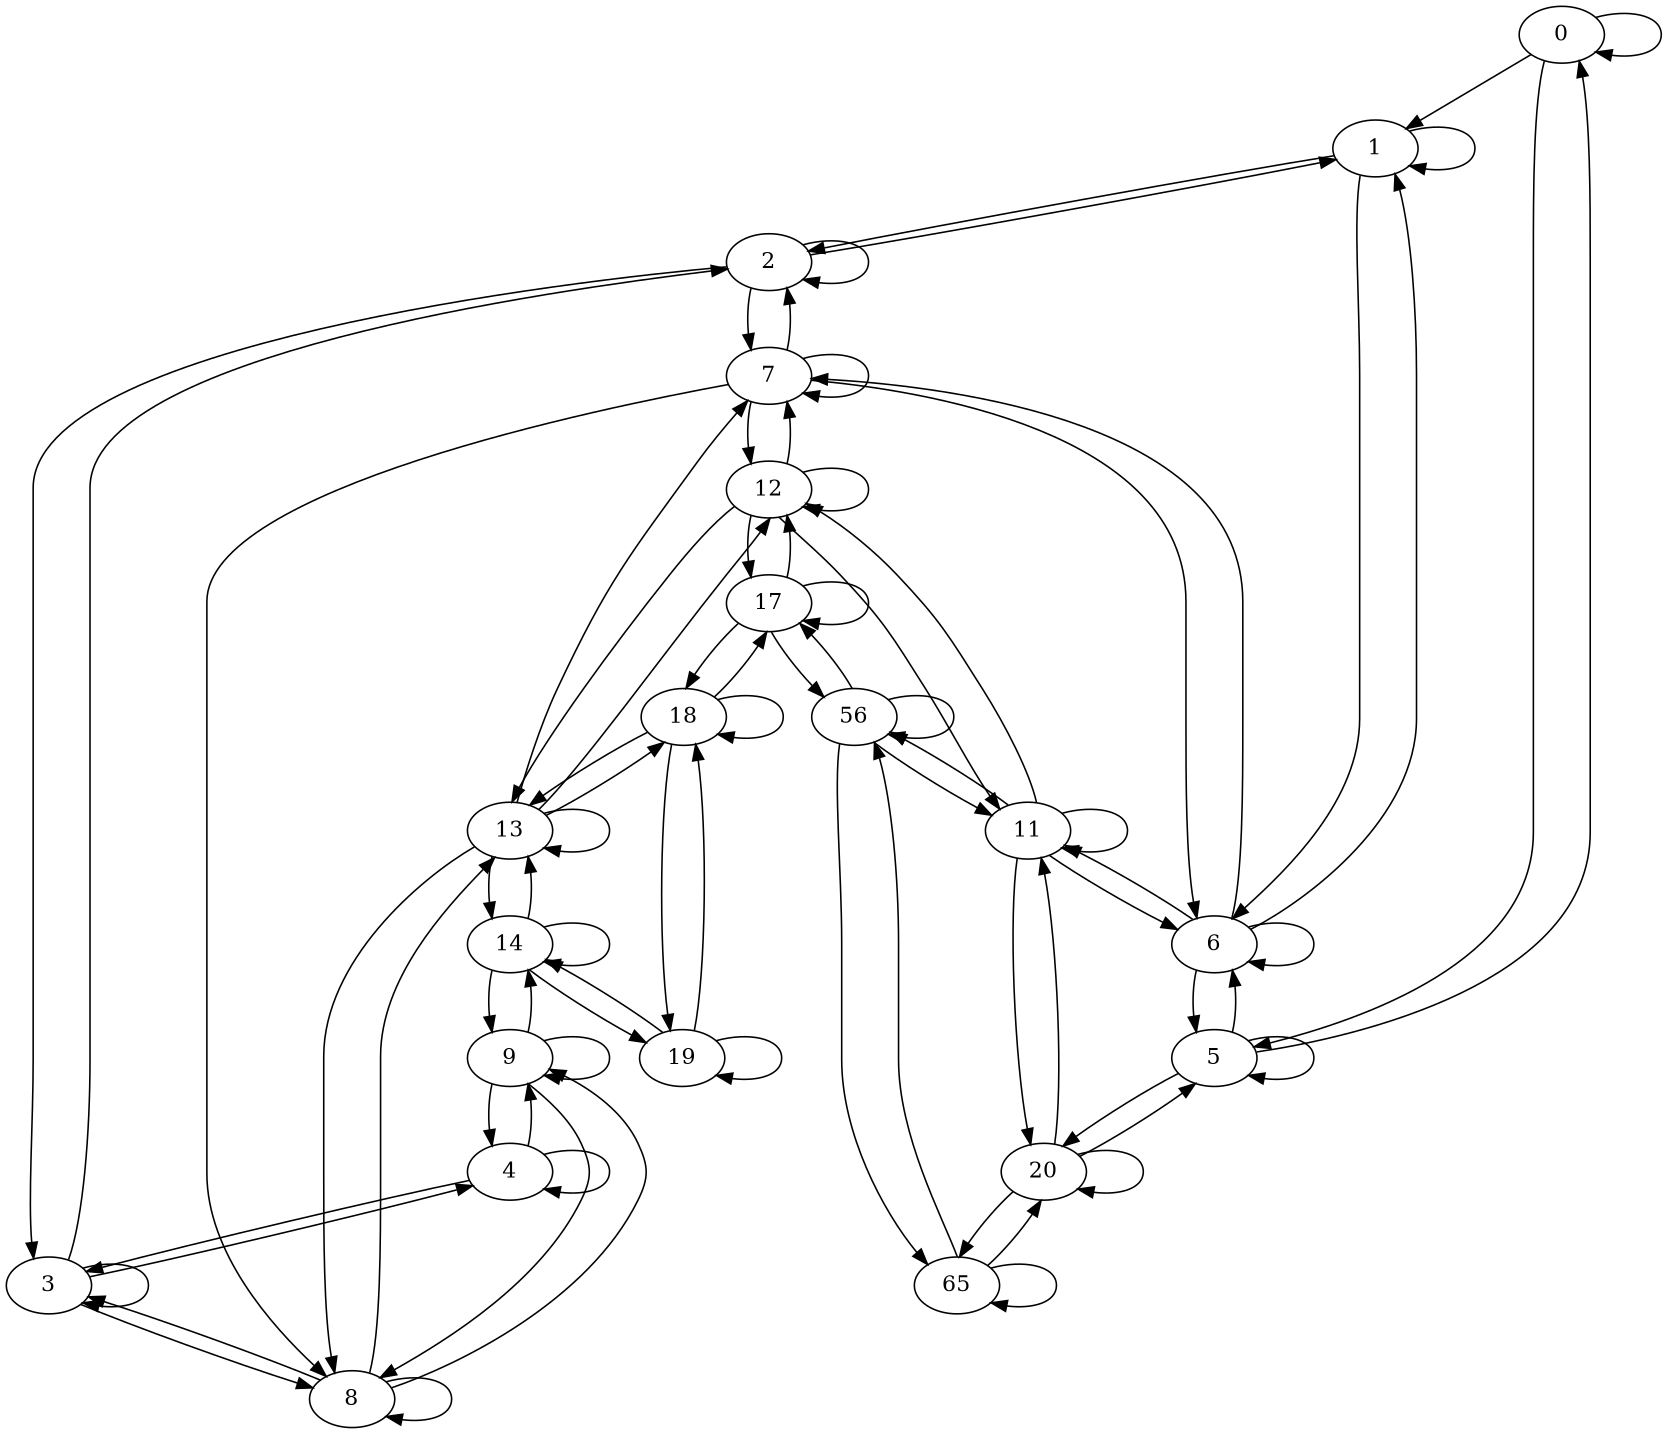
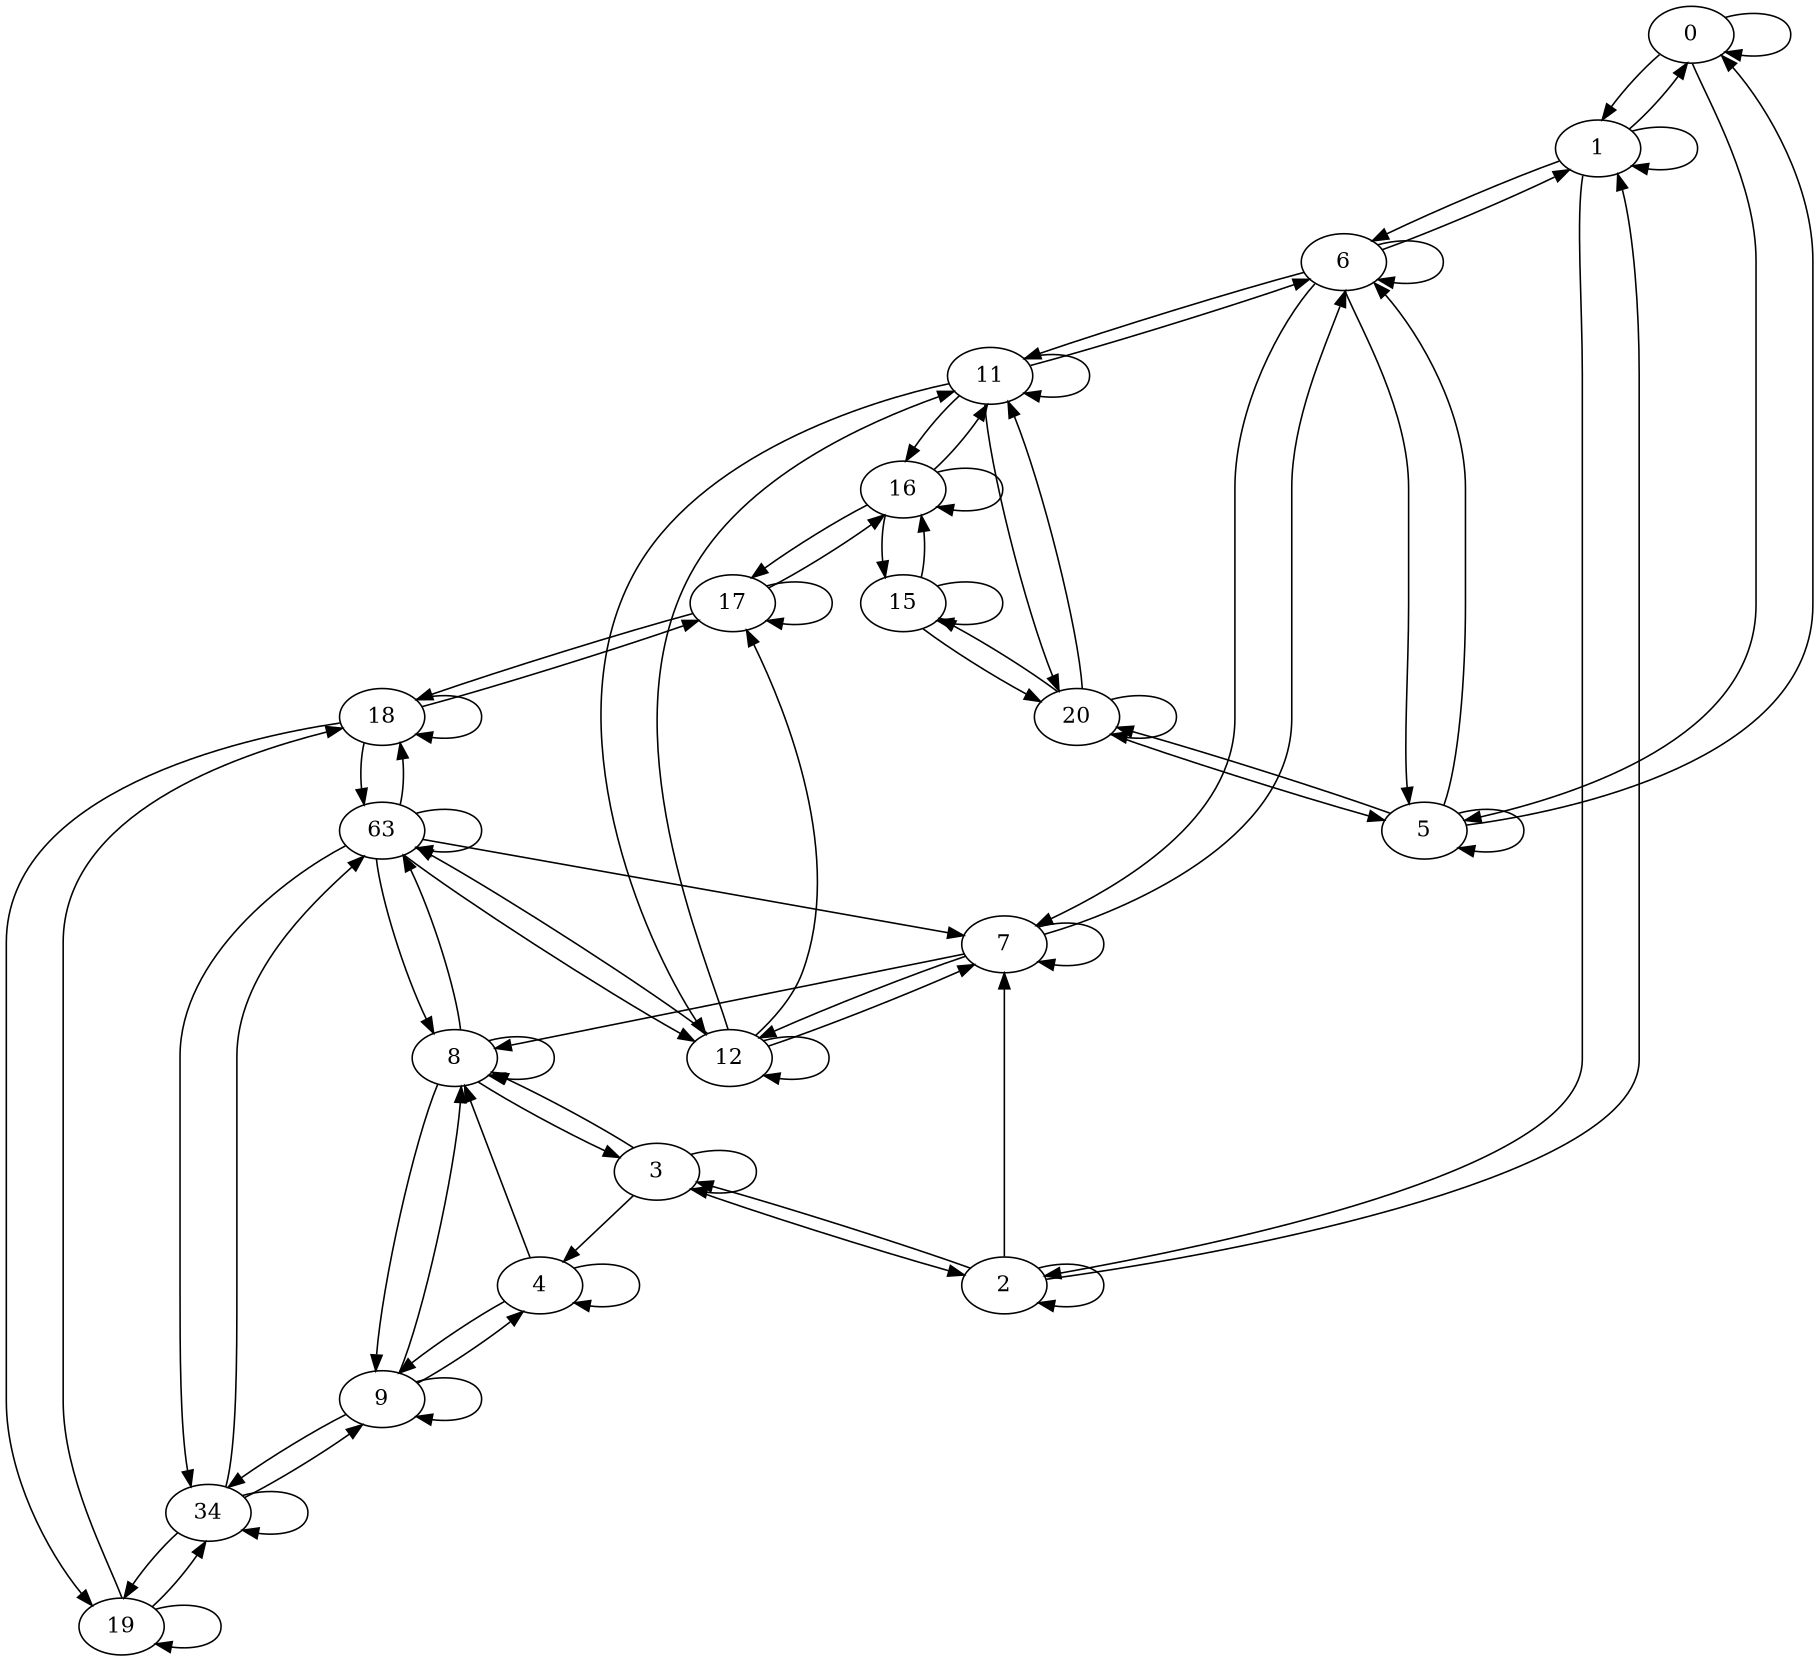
none -> (1655, 104)
(790, 327) -> none
(790, 554) -> none
(854, 717) -> (903, 490)
(510, 831) -> (382, 831)
(510, 944) -> (208, 1513)
(285, 1222) -> (500, 1179)
(957, 1285) -> (903, 603)
